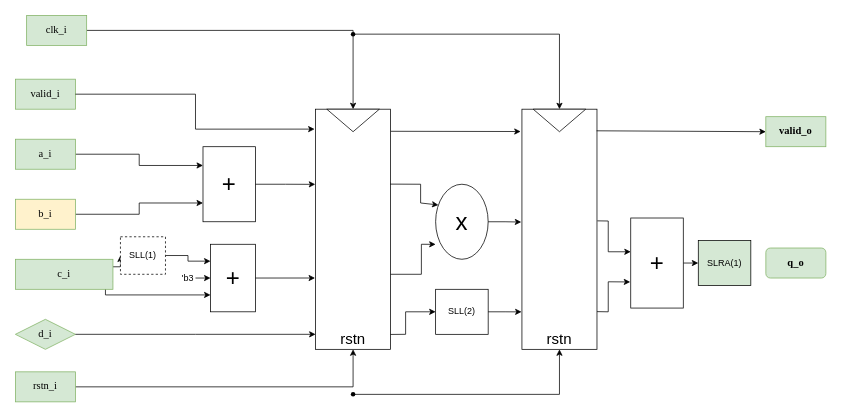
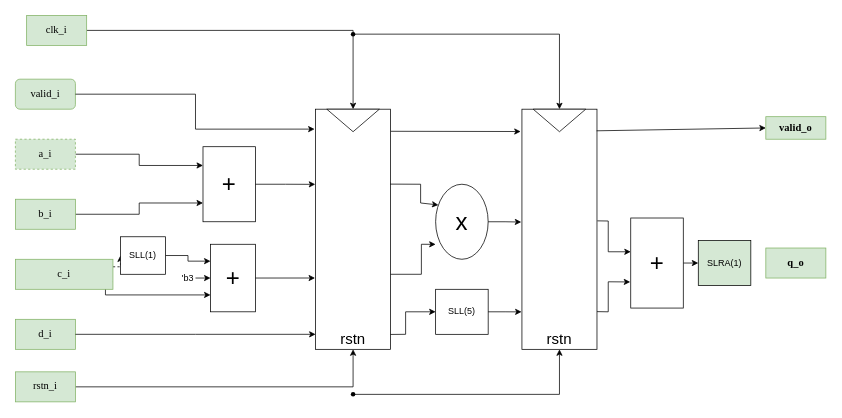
(45, 94) -> (45, 94)
(795, 132) -> (795, 128)
(45, 154) -> (45, 154)
(45, 214) -> (45, 214)
(143, 255) -> (143, 255)
(795, 263) -> (795, 263)
(119, 267) -> (119, 267)
(462, 312) -> (462, 312)
(45, 334) -> (45, 334)
